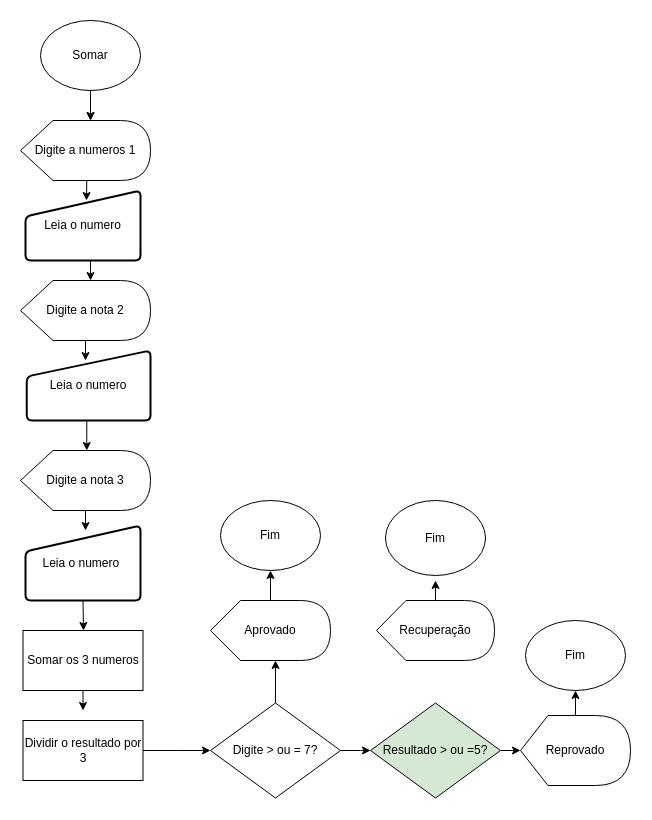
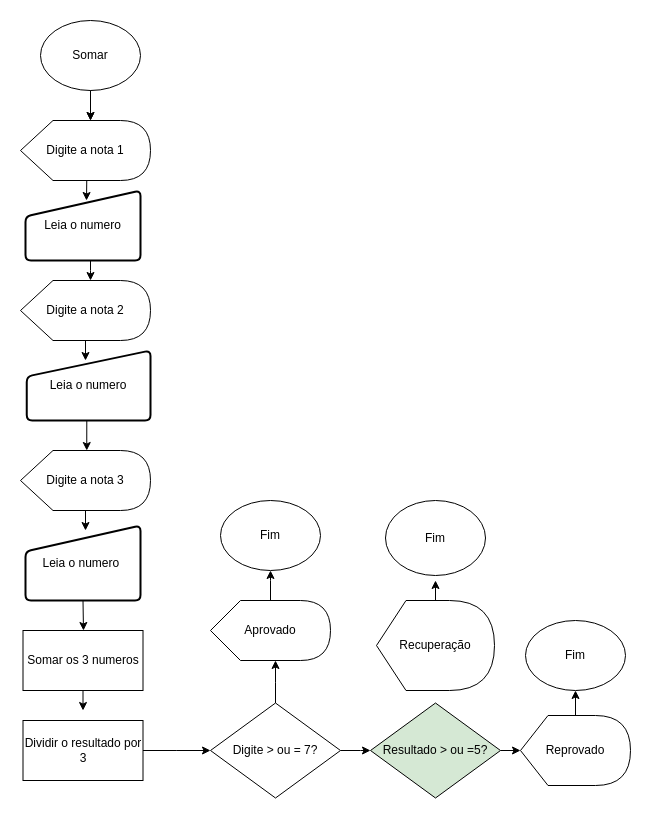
(86, 151) -> (86, 151)
(436, 631) -> (436, 646)
